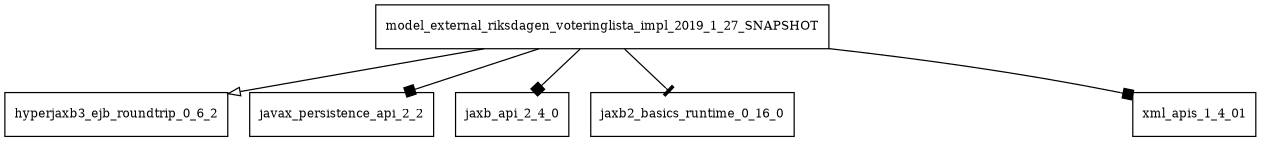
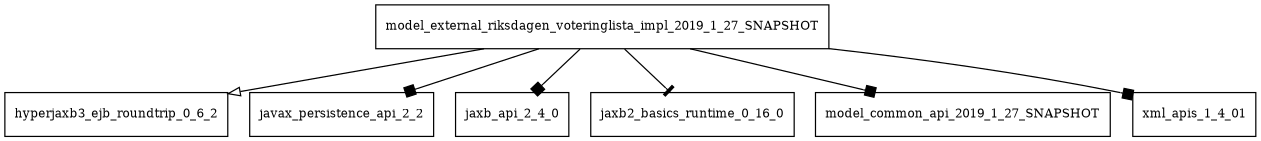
none -> (963, 114)
